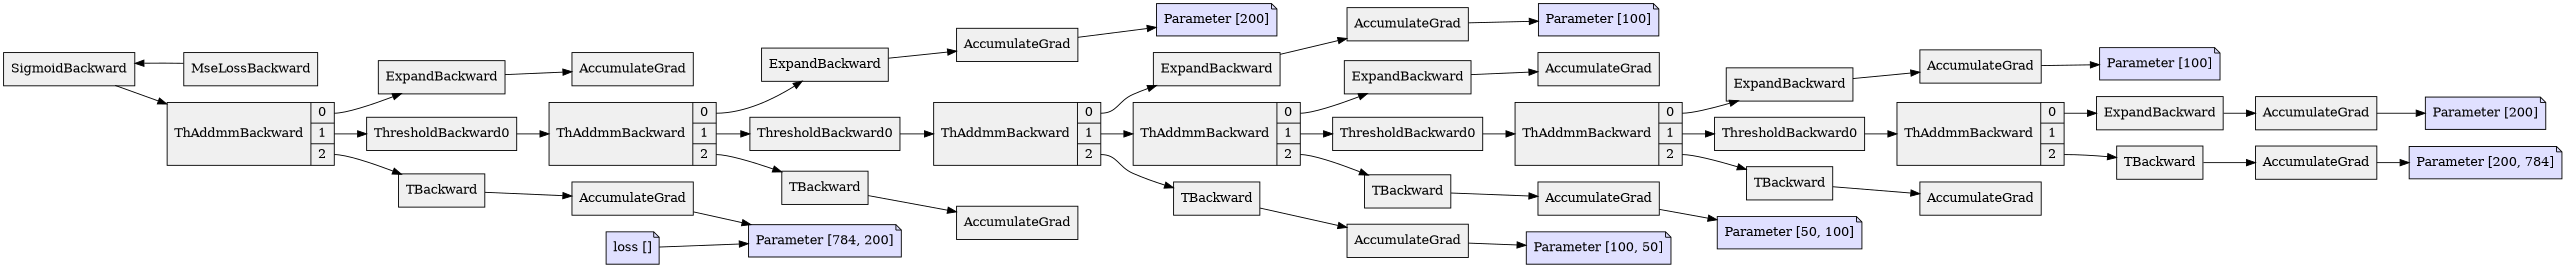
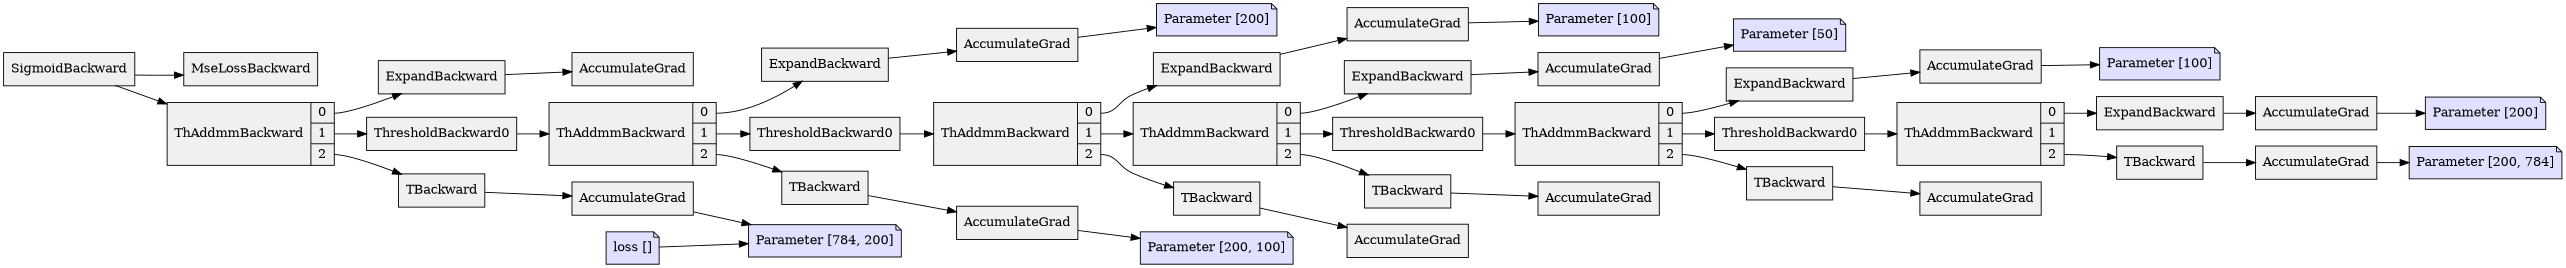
none -> (1790, 35)
(164, 63) -> (155, 75)
(1790, 233) -> none
none -> (1217, 248)
(1599, 248) -> none
